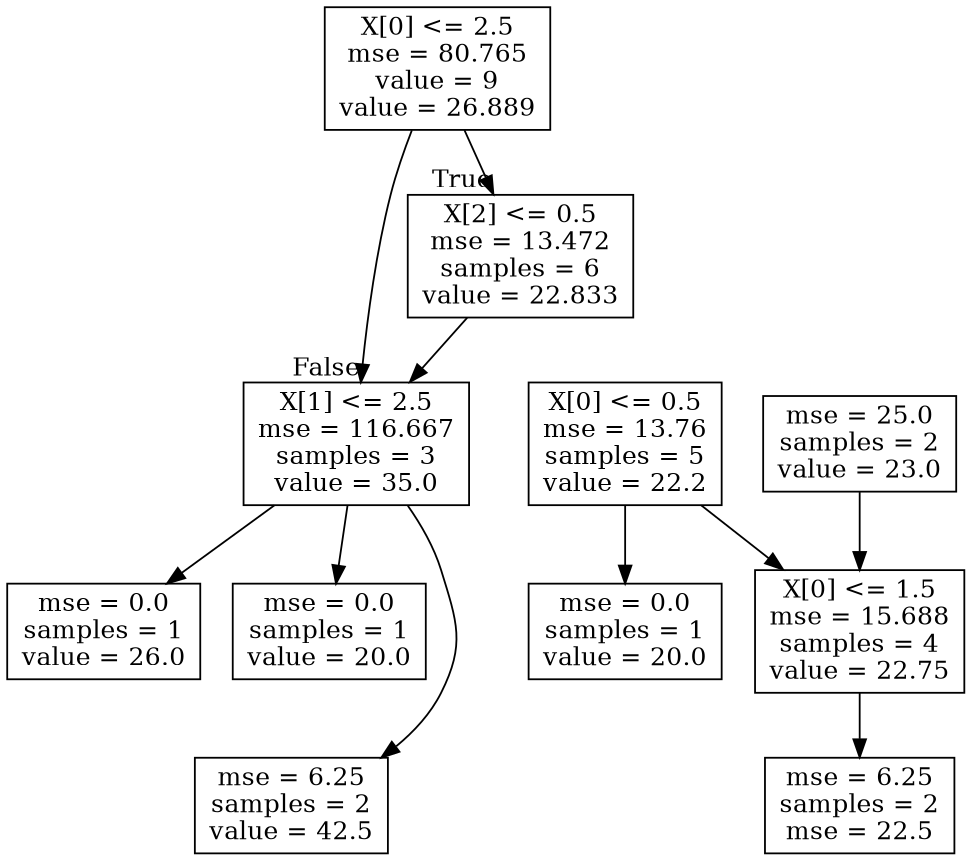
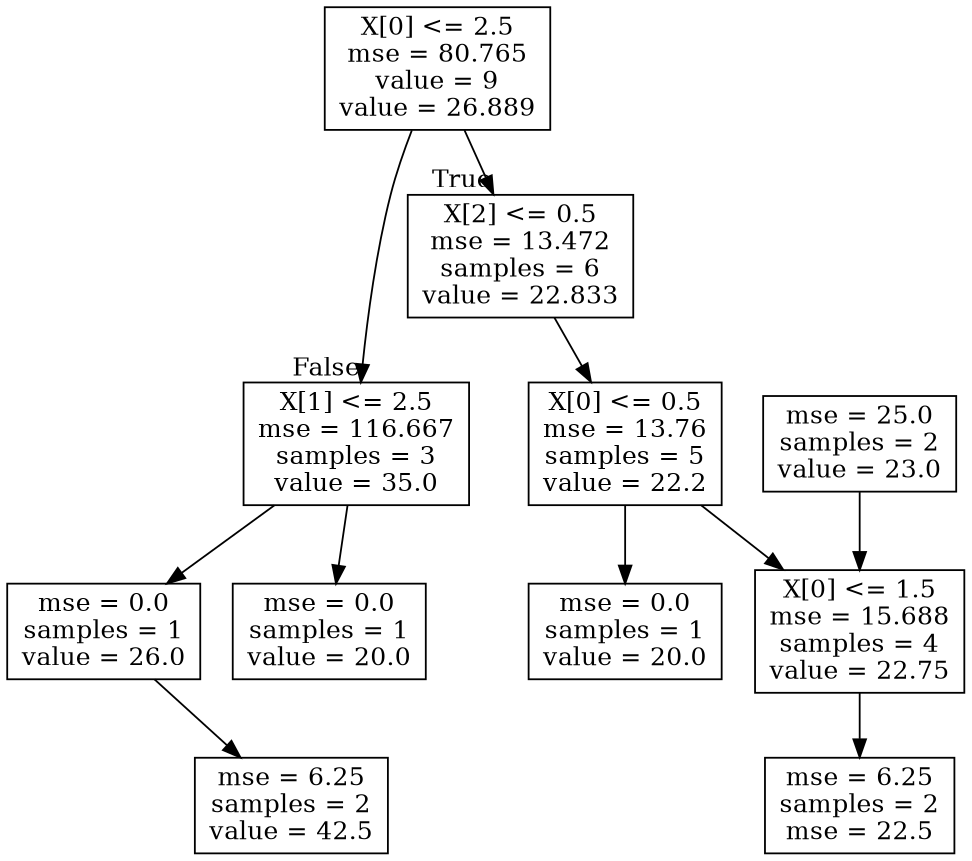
(445, 343) -> (568, 342)
(456, 631) -> (191, 712)
